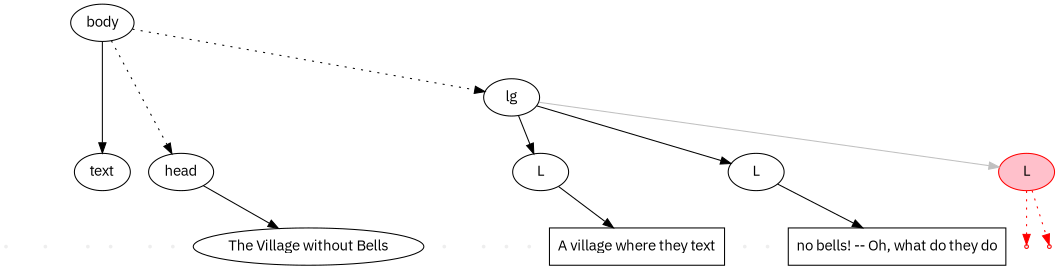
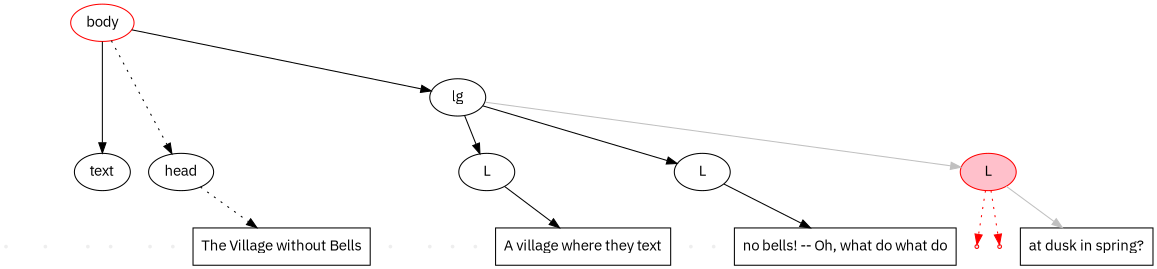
(102, 23) -> (102, 23)
(303, 59) -> (276, 59)
(236, 204) -> (224, 204)
(309, 247) -> (282, 247)
(897, 247) -> (845, 247)
none -> (1087, 247)
